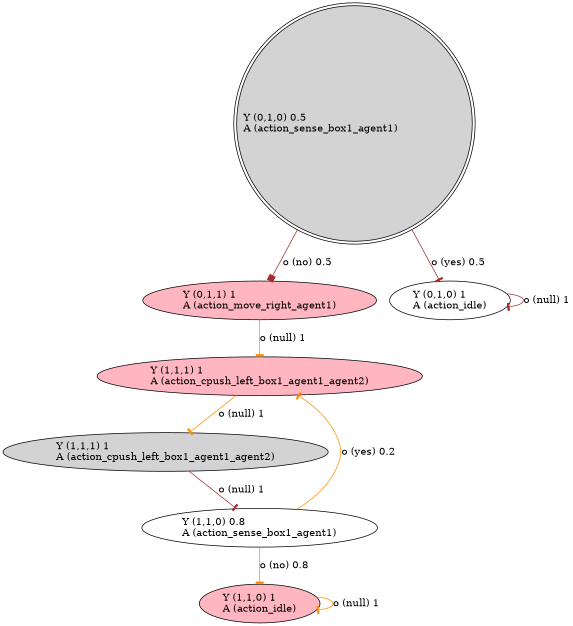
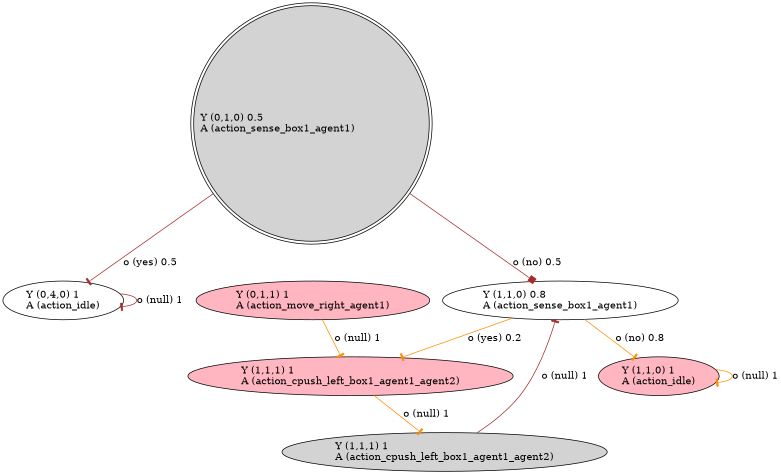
(285, 252) -> (469, 235)
(450, 300) -> (63, 300)
